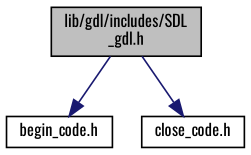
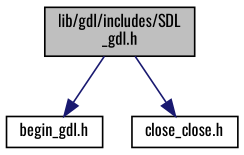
(59, 132) -> (55, 132)
(193, 132) -> (185, 132)
